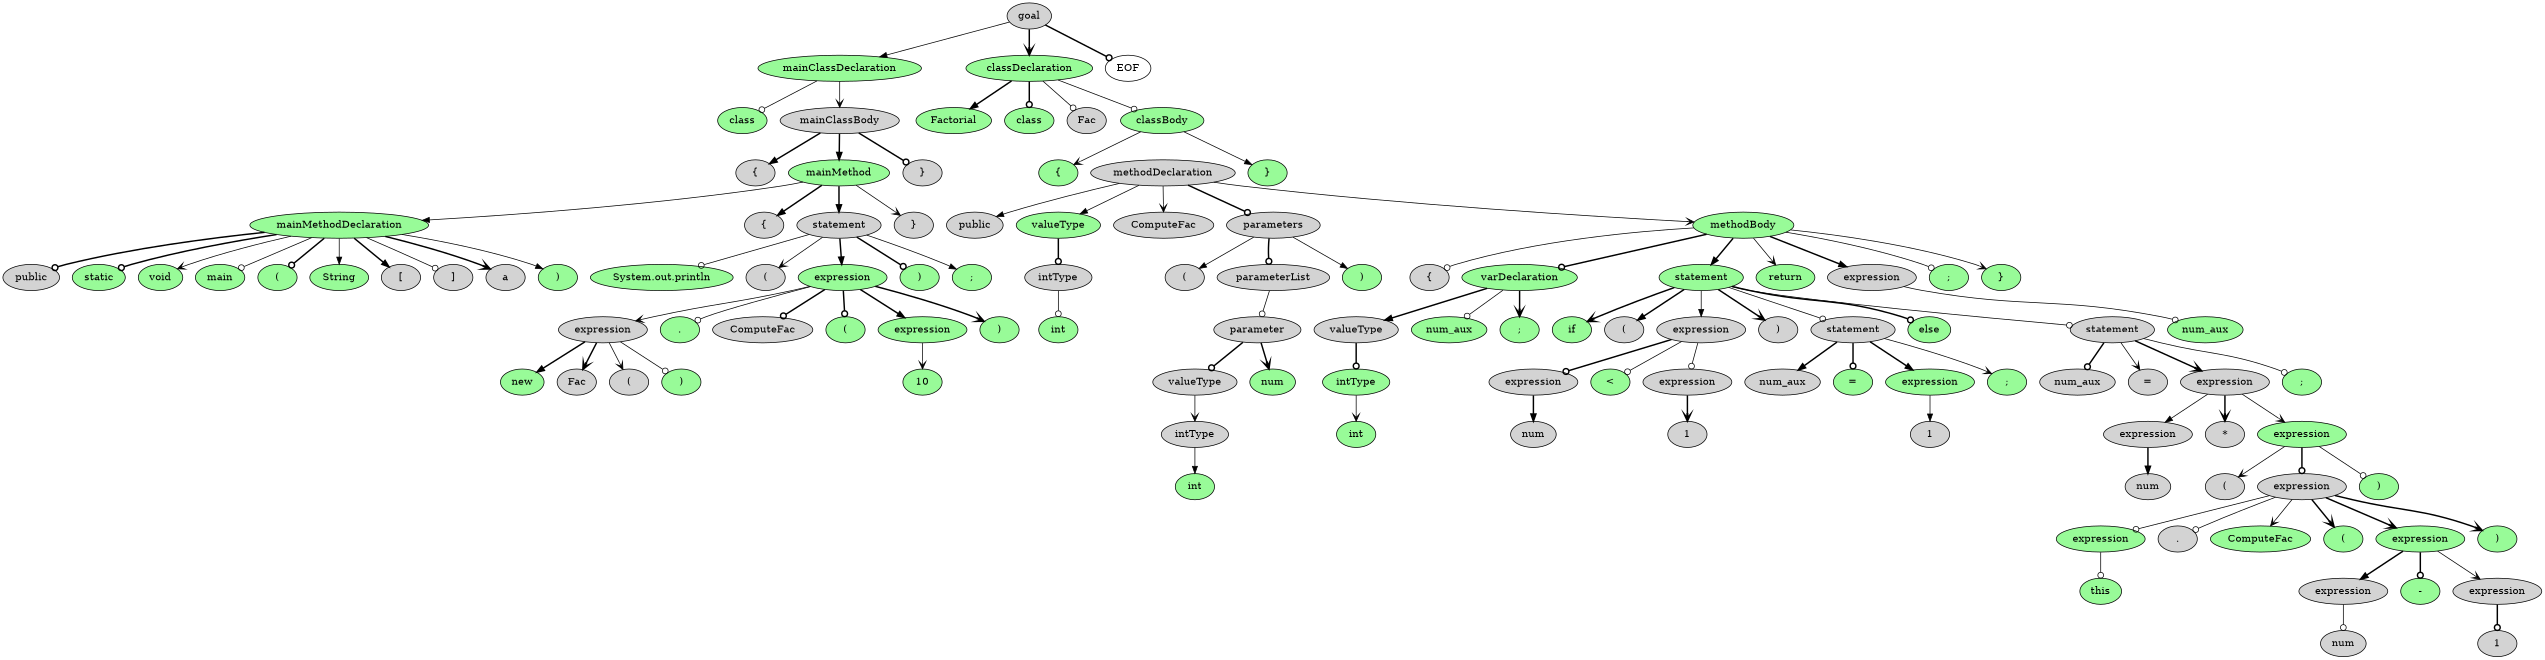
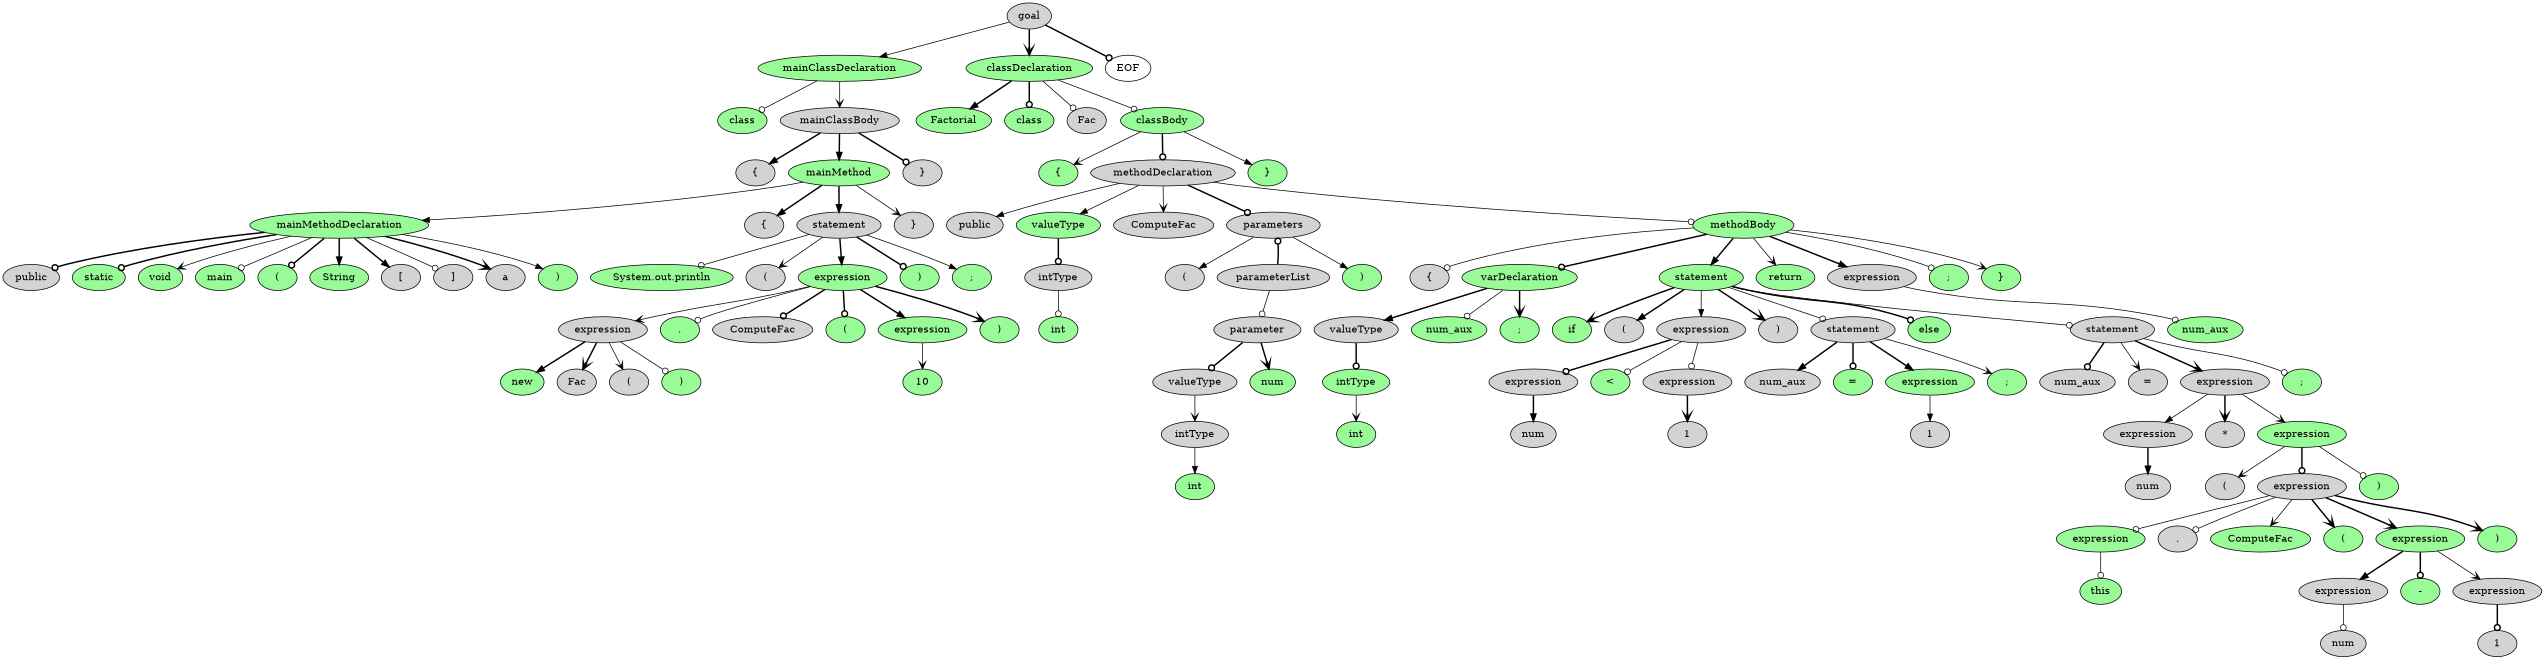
none -> (1163, 144)
(1451, 206) -> (1451, 206)
(339, 248) -> (339, 248)
(1268, 248) -> (1278, 254)
